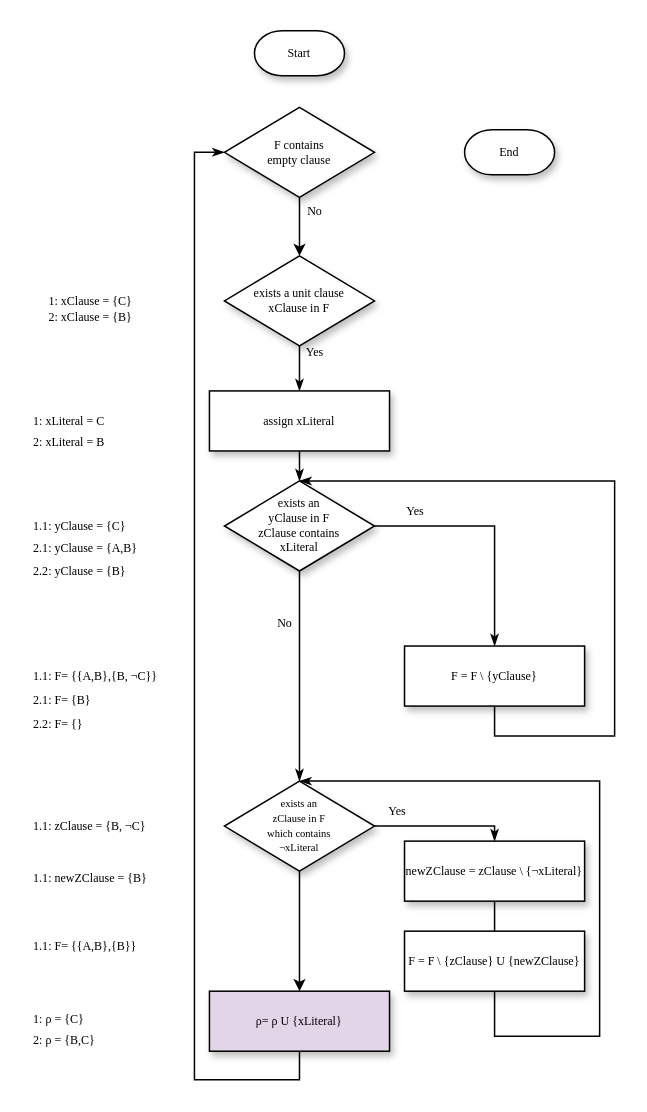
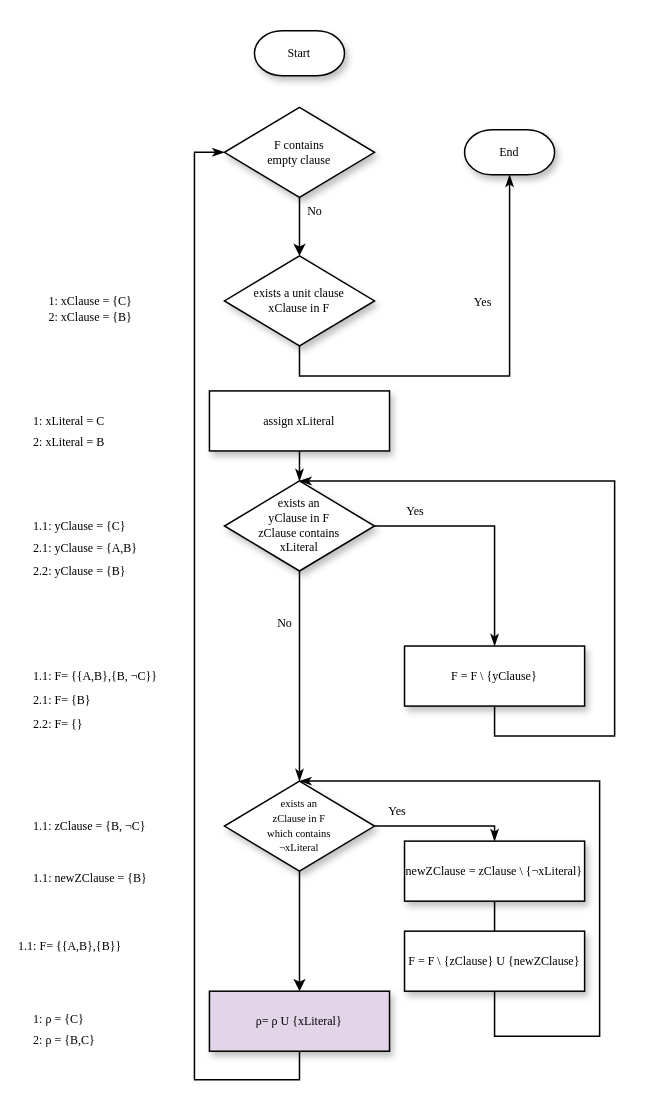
(299, 377) -> (498, 376)
(104, 946) -> (89, 946)
